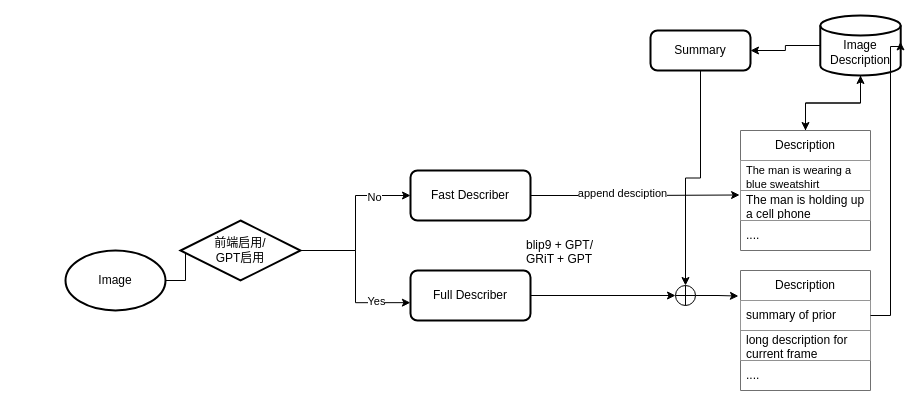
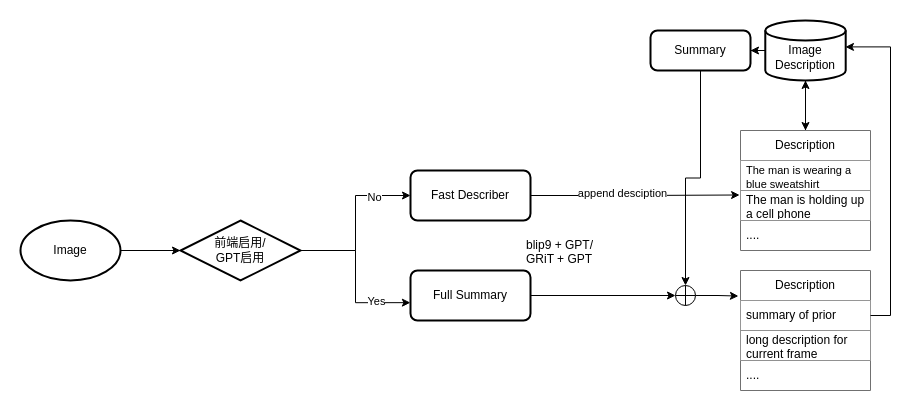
(860, 46) -> (805, 51)
(116, 281) -> (71, 251)
(471, 296) -> (471, 296)
